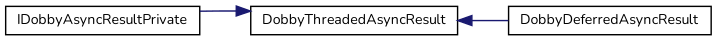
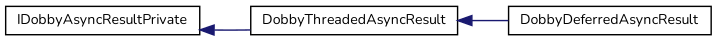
(218, 11) -> (232, 30)
